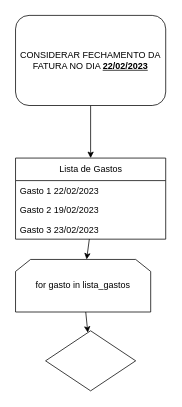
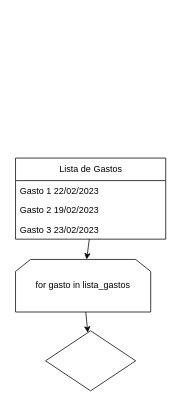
(90, 60) -> none
(90, 129) -> none
